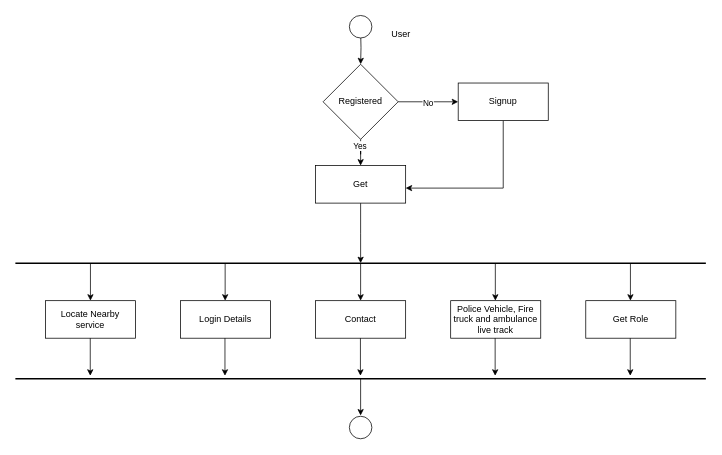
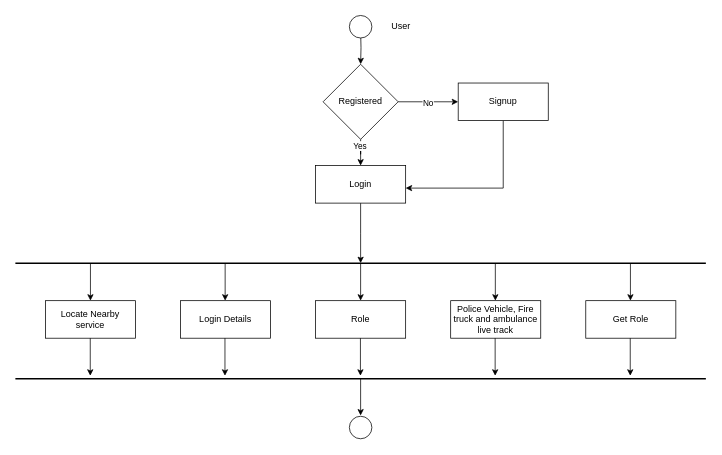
(401, 34) -> (401, 27)
(360, 184) -> (360, 184)
(360, 319) -> (360, 319)
